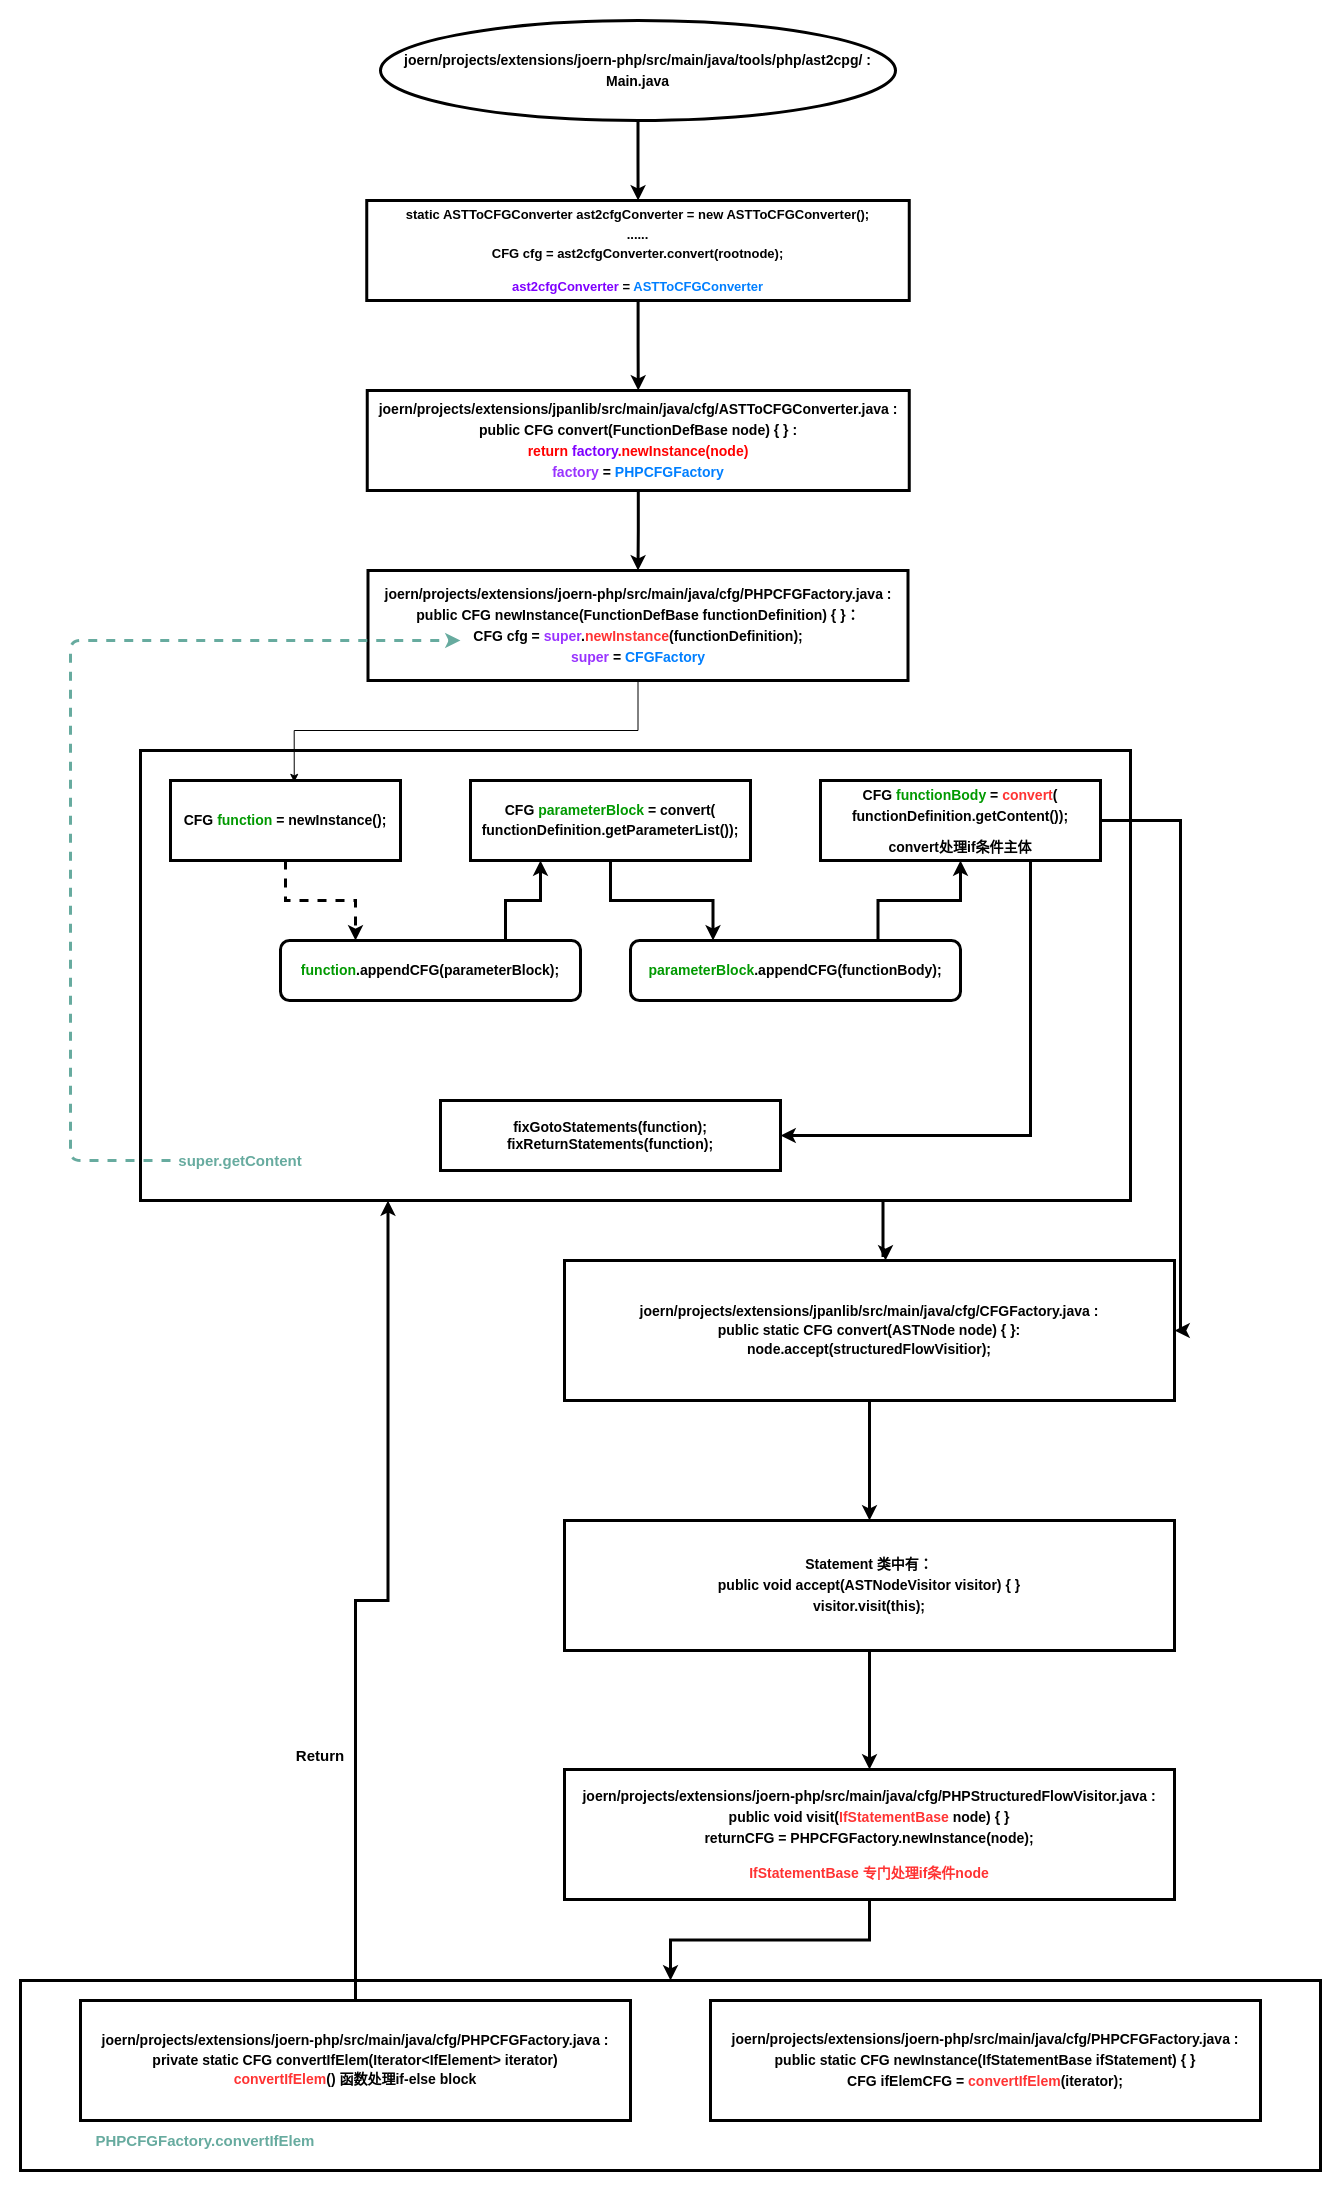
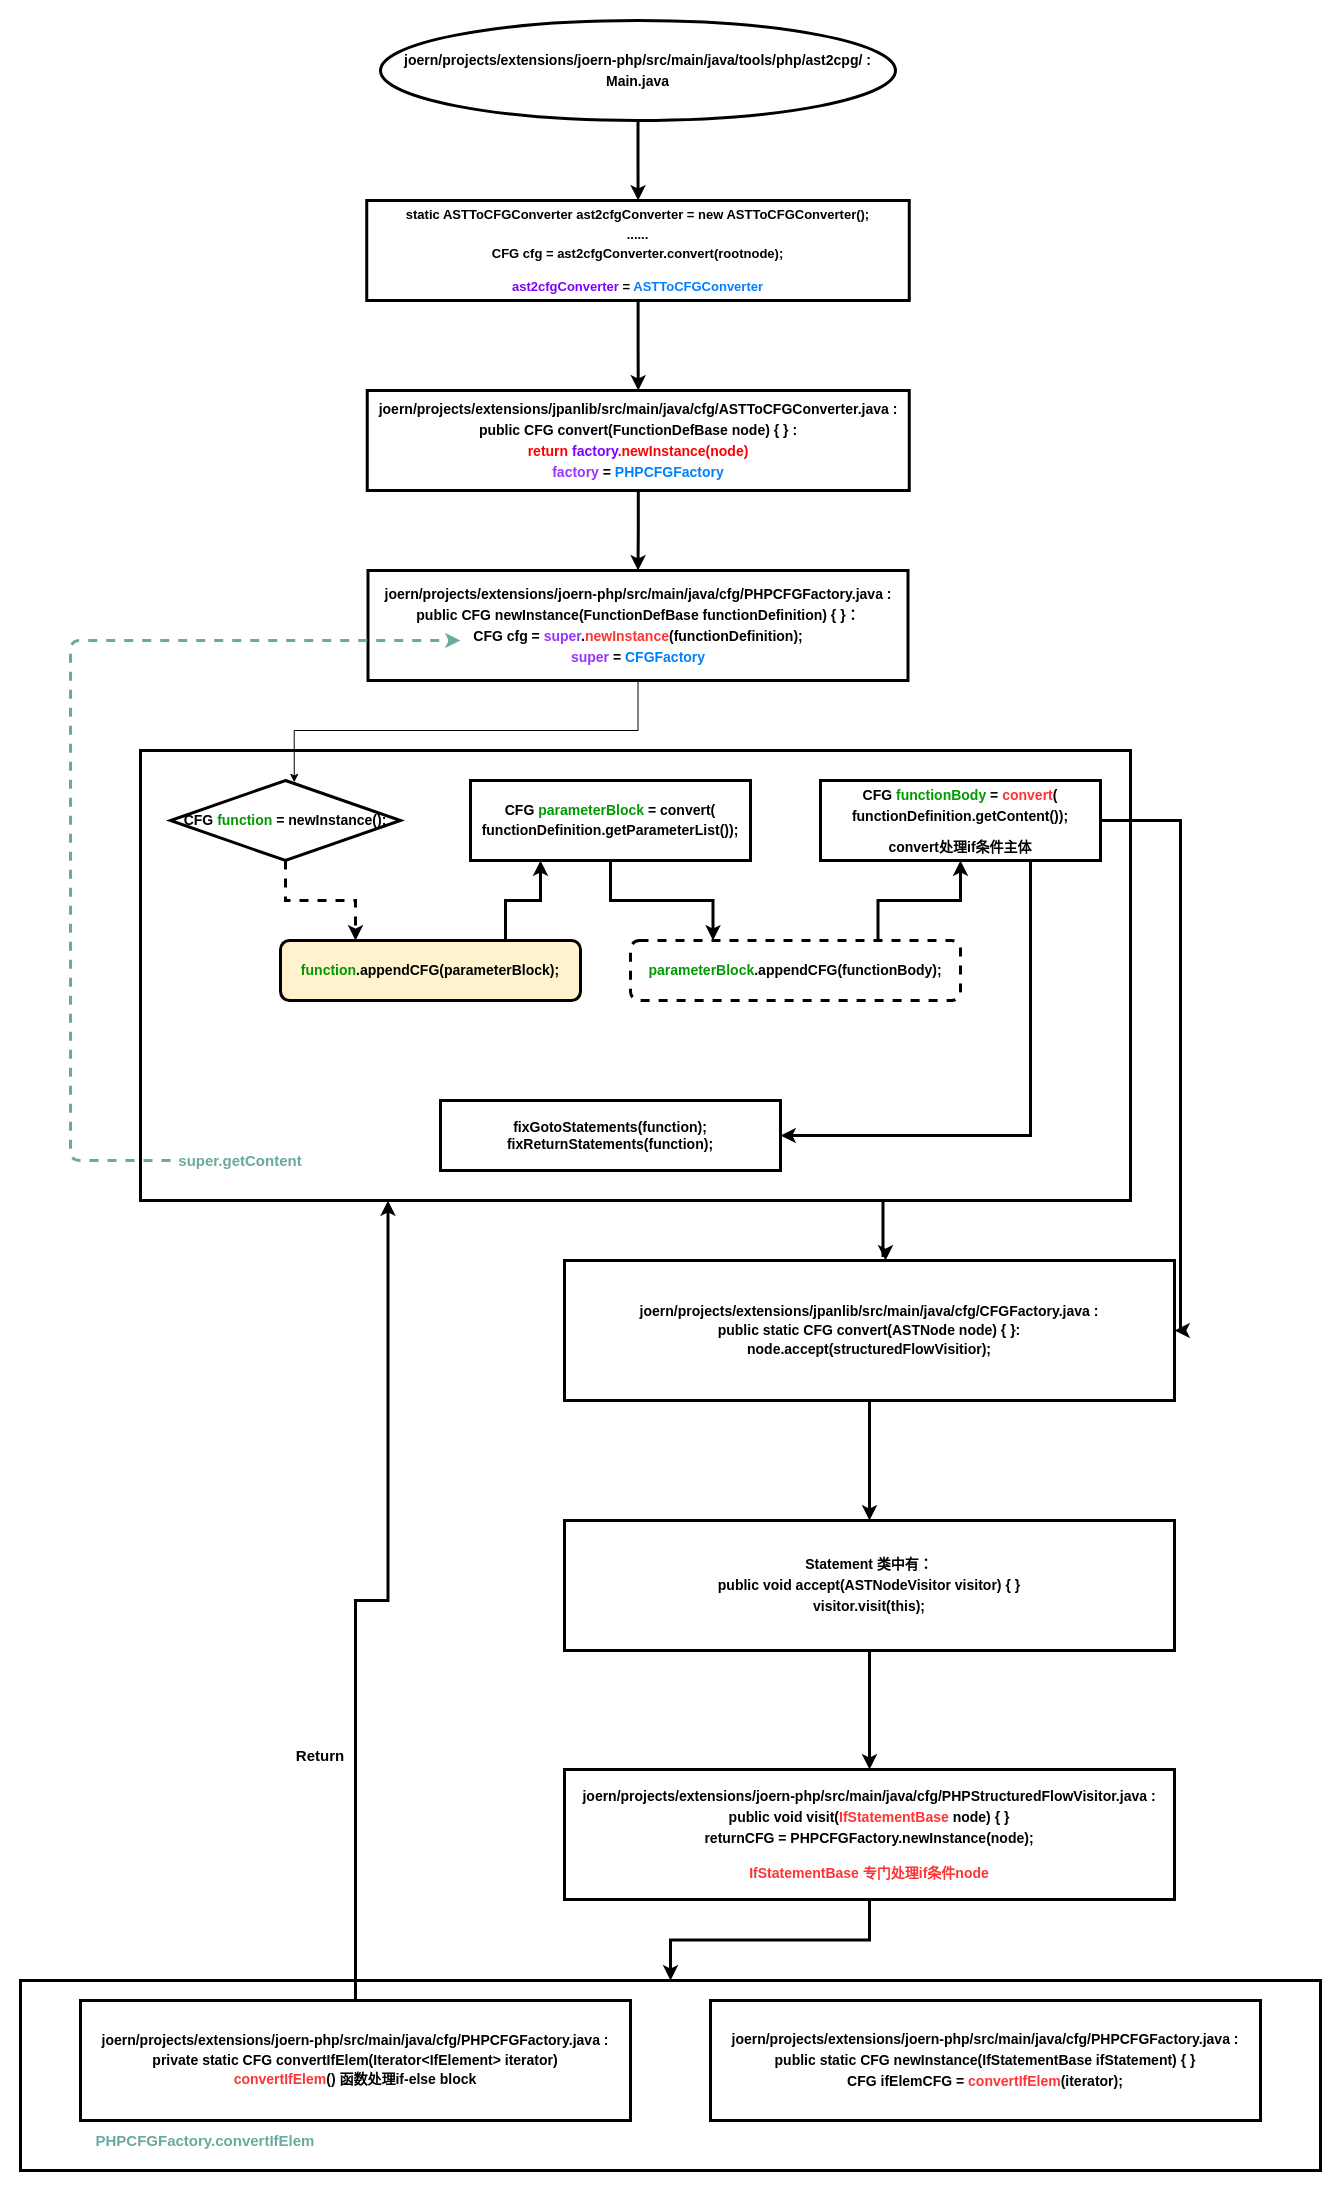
(286, 821) -> (286, 821)
(431, 971) -> (431, 971)
(796, 971) -> (796, 971)
